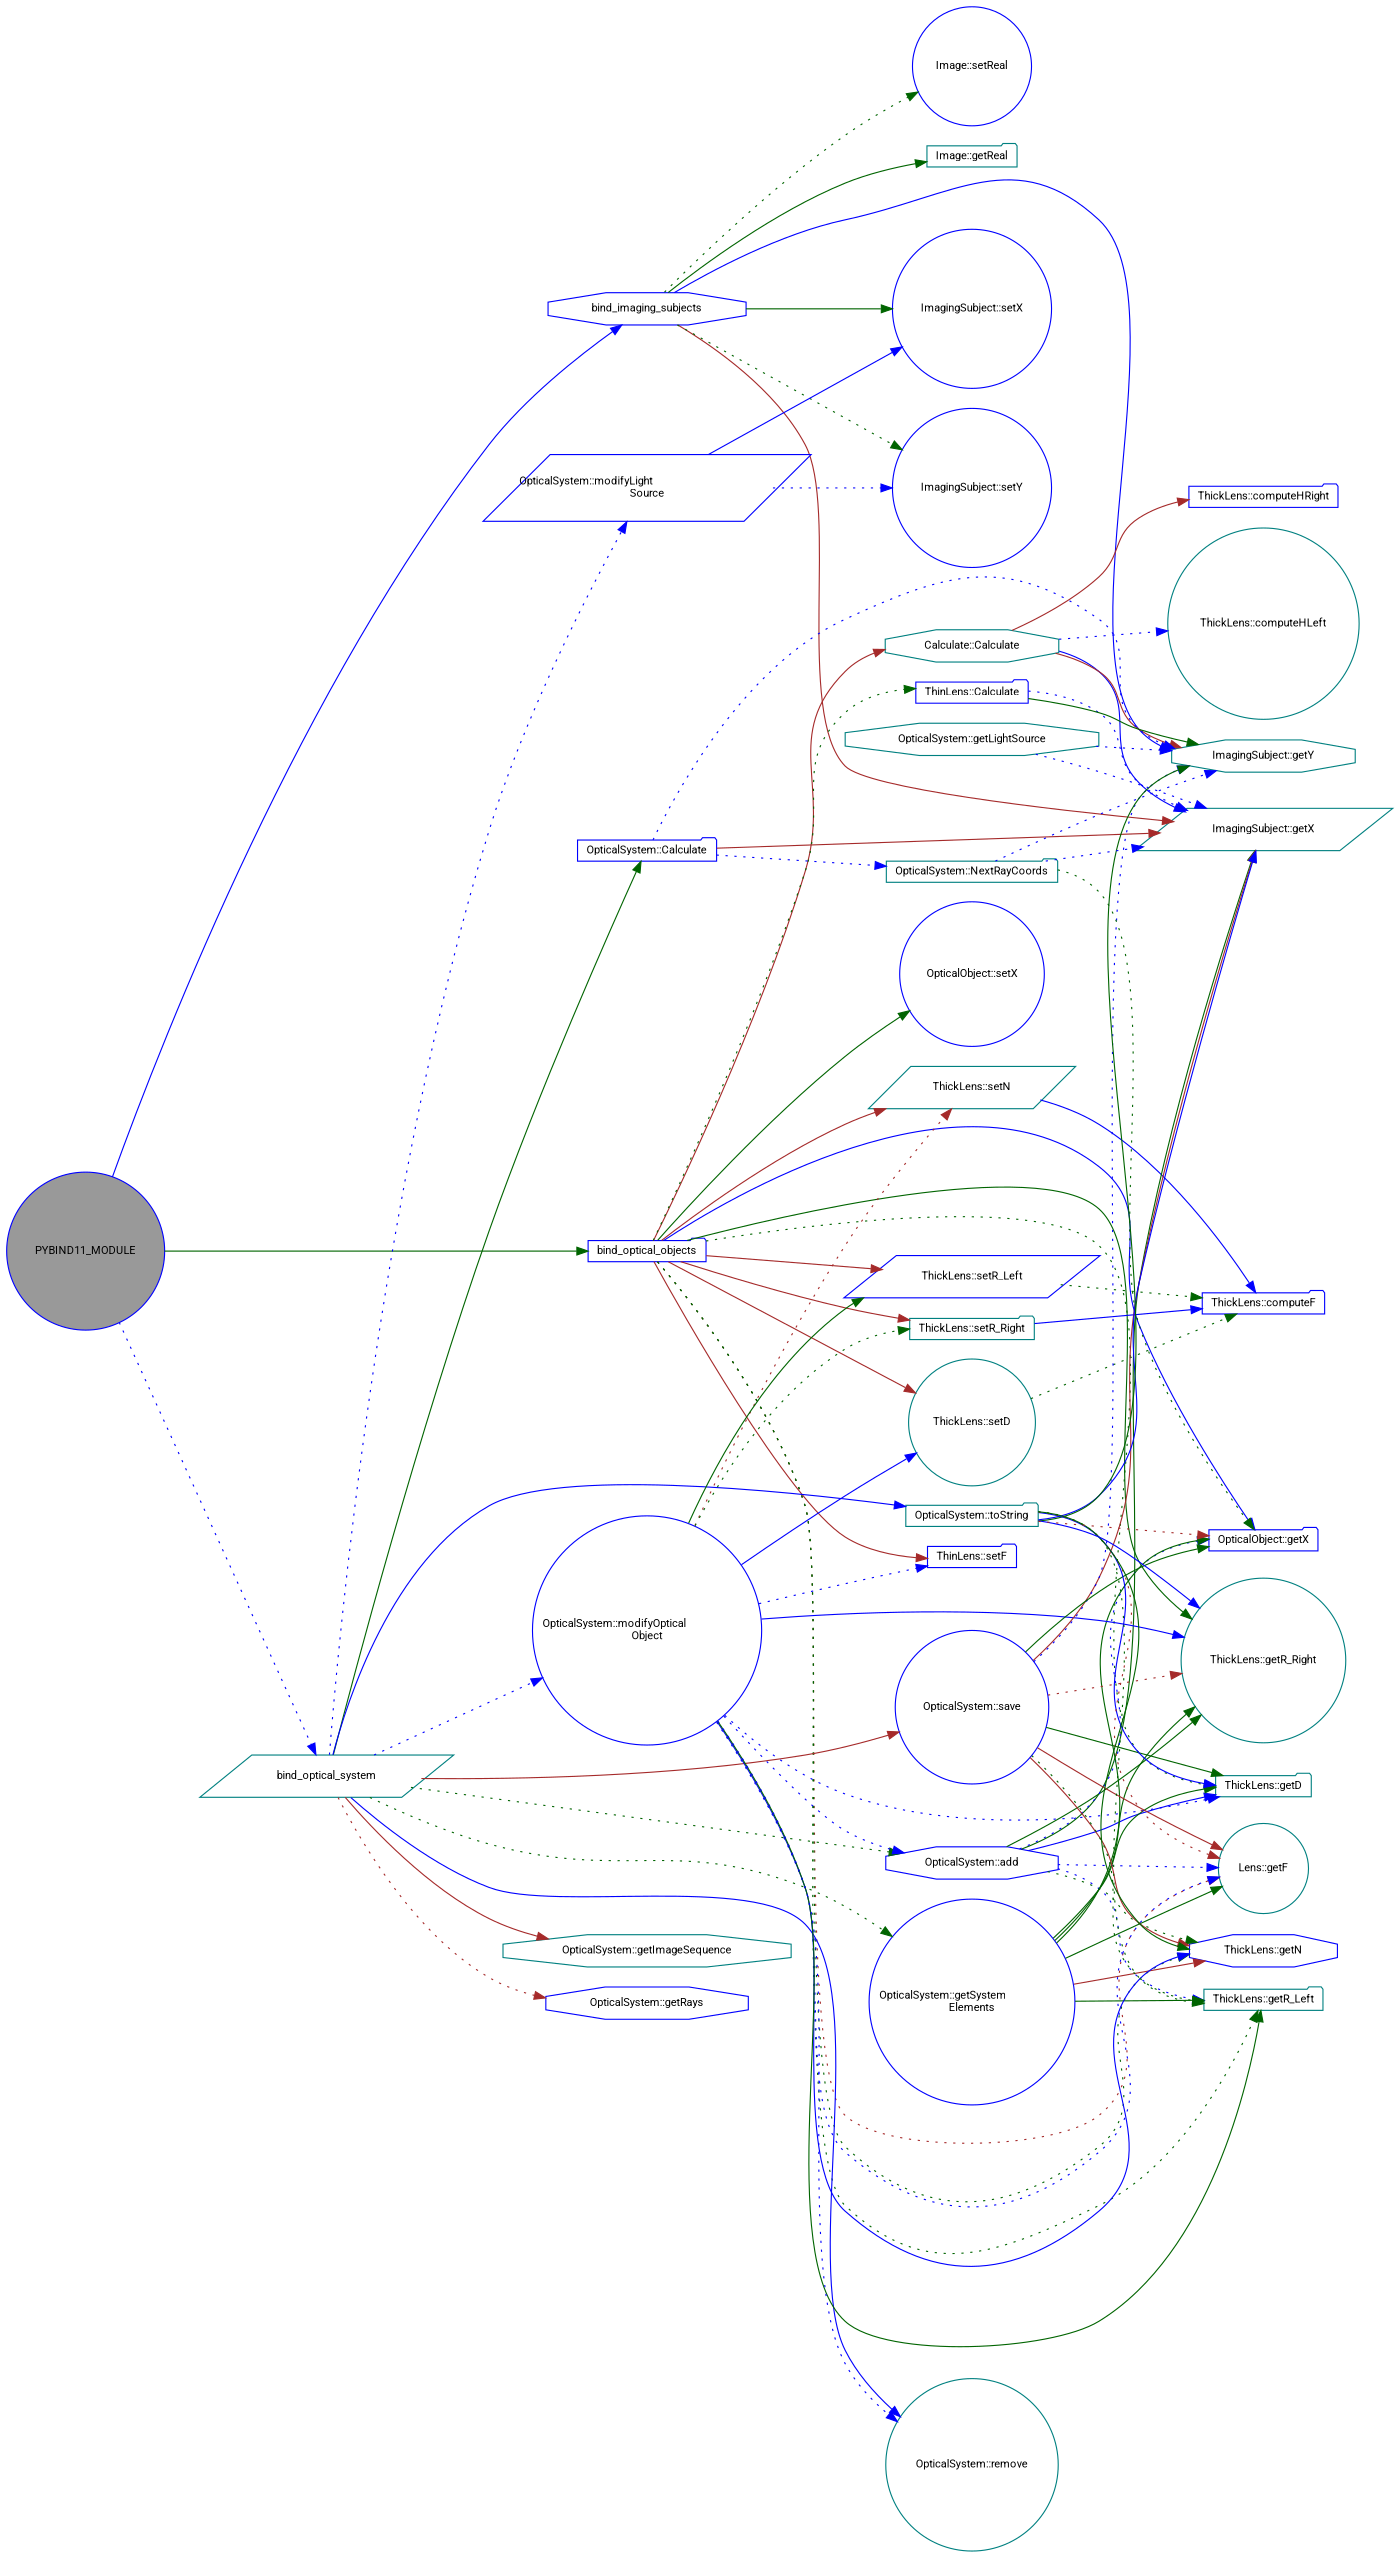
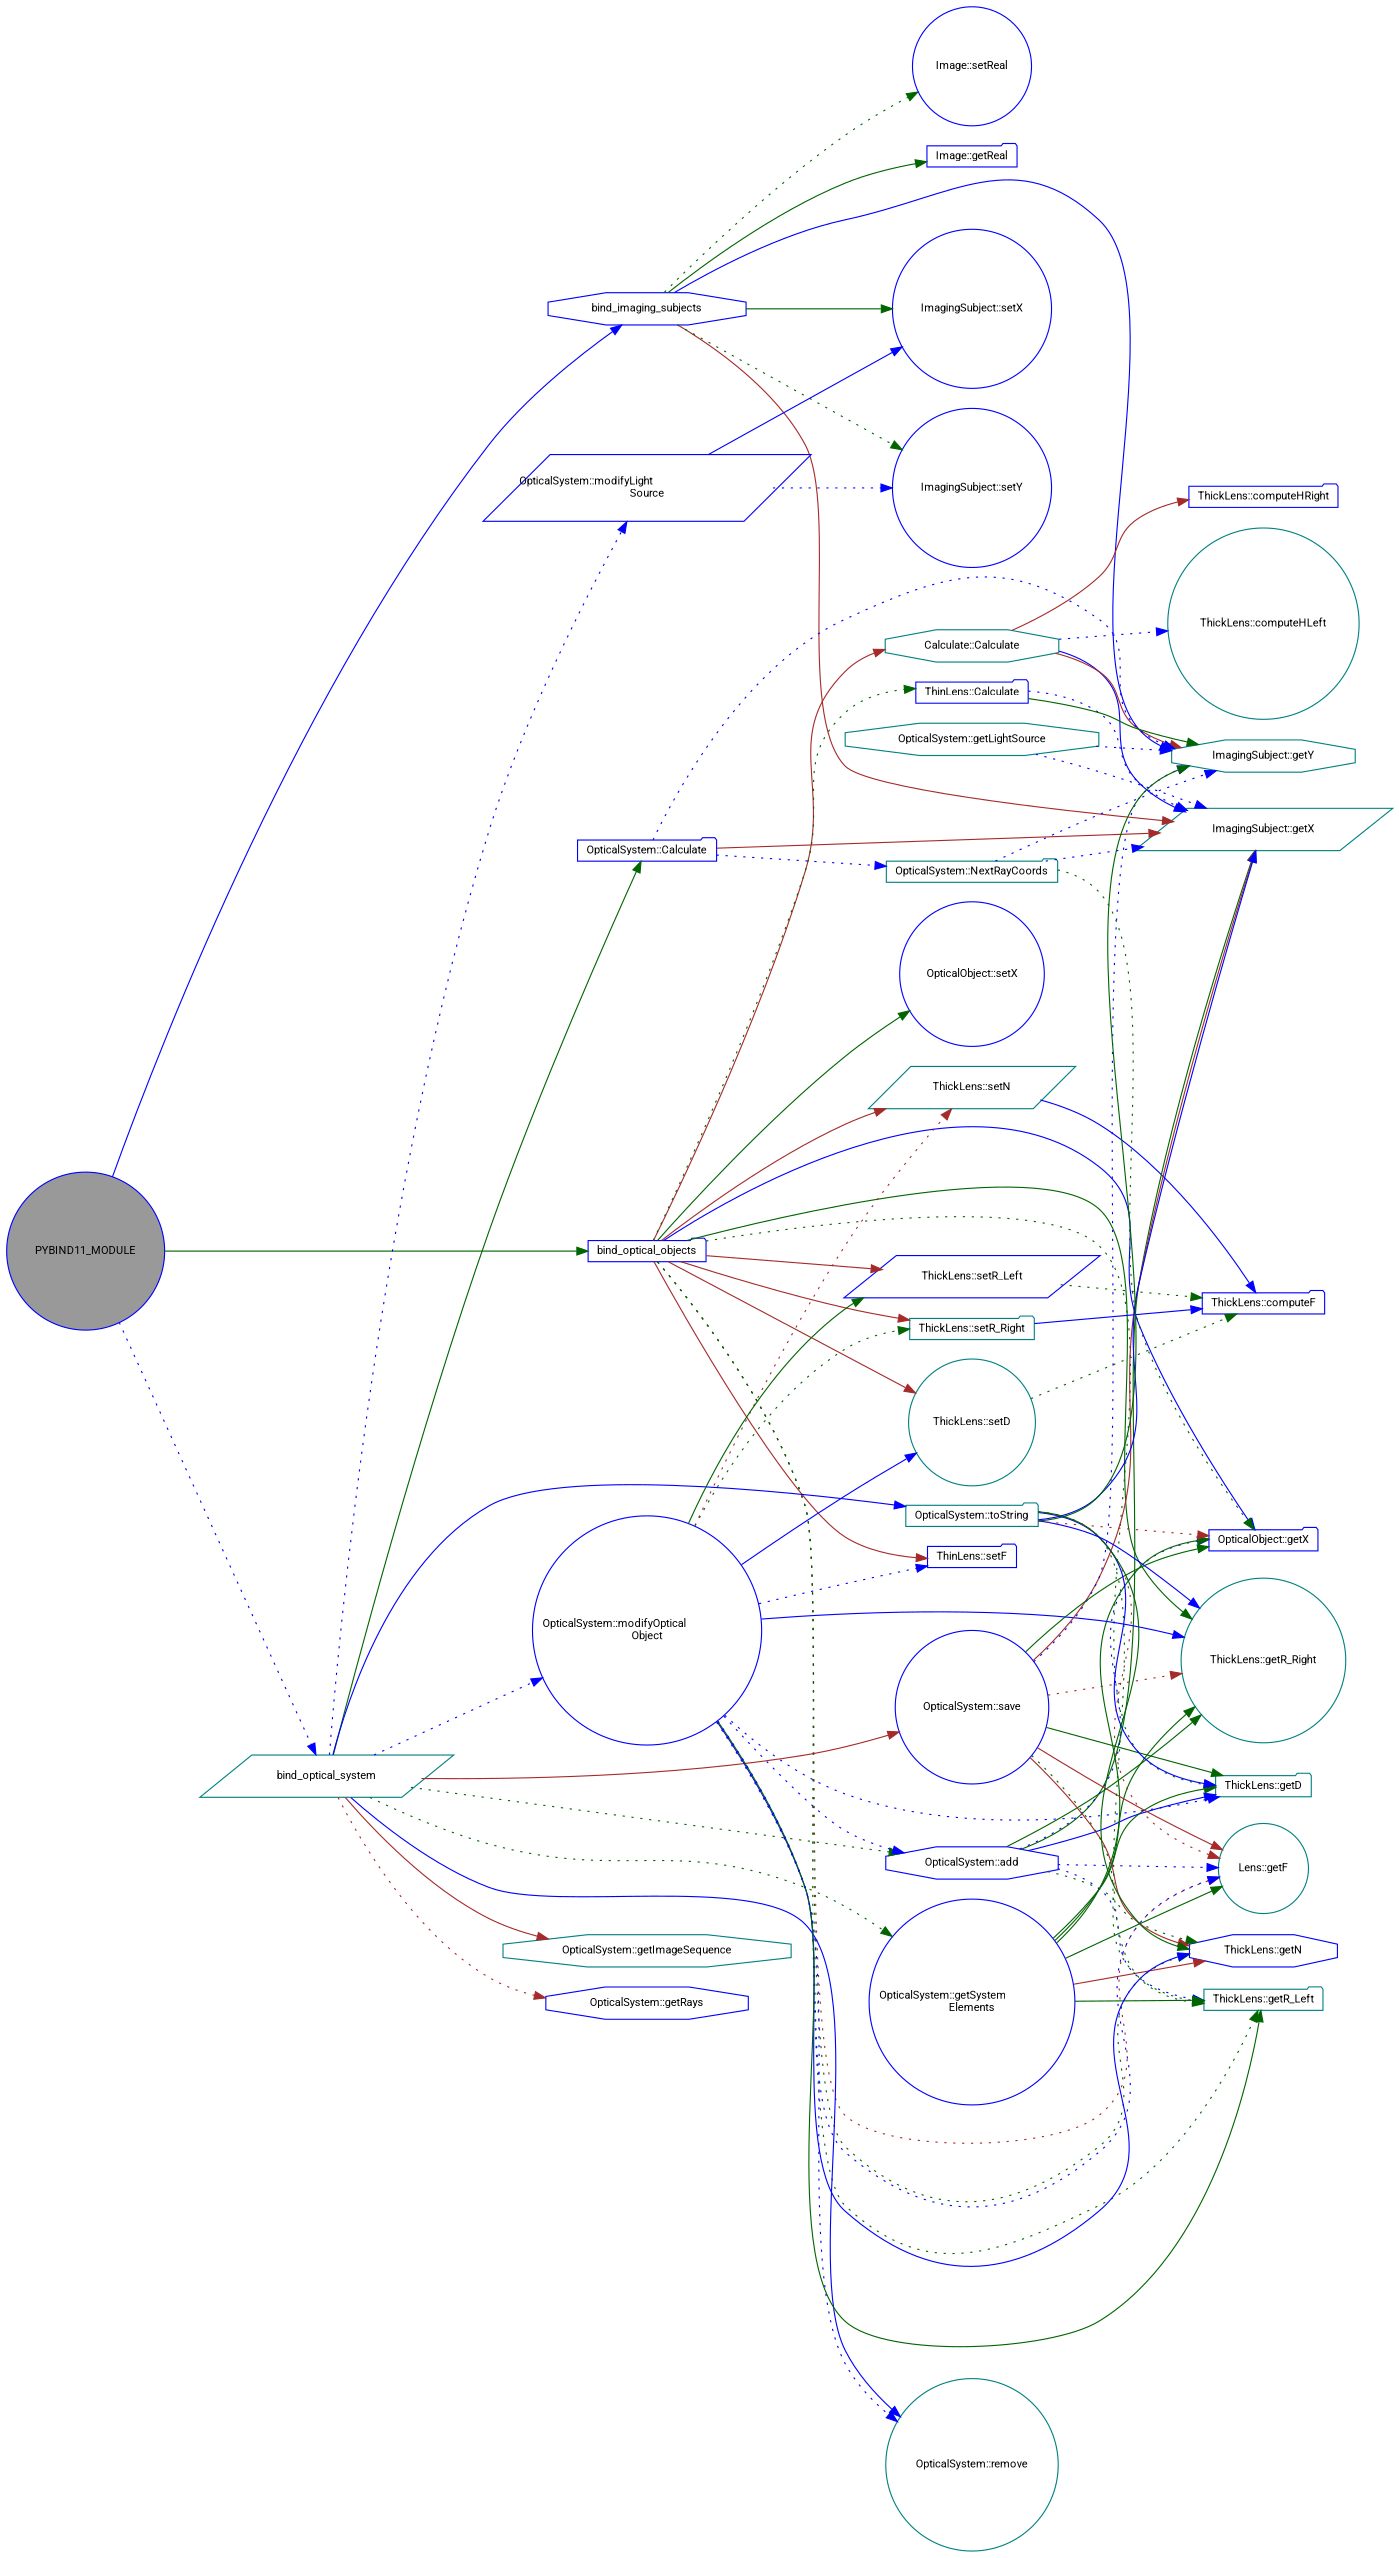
(972, 156) -> (972, 156)
